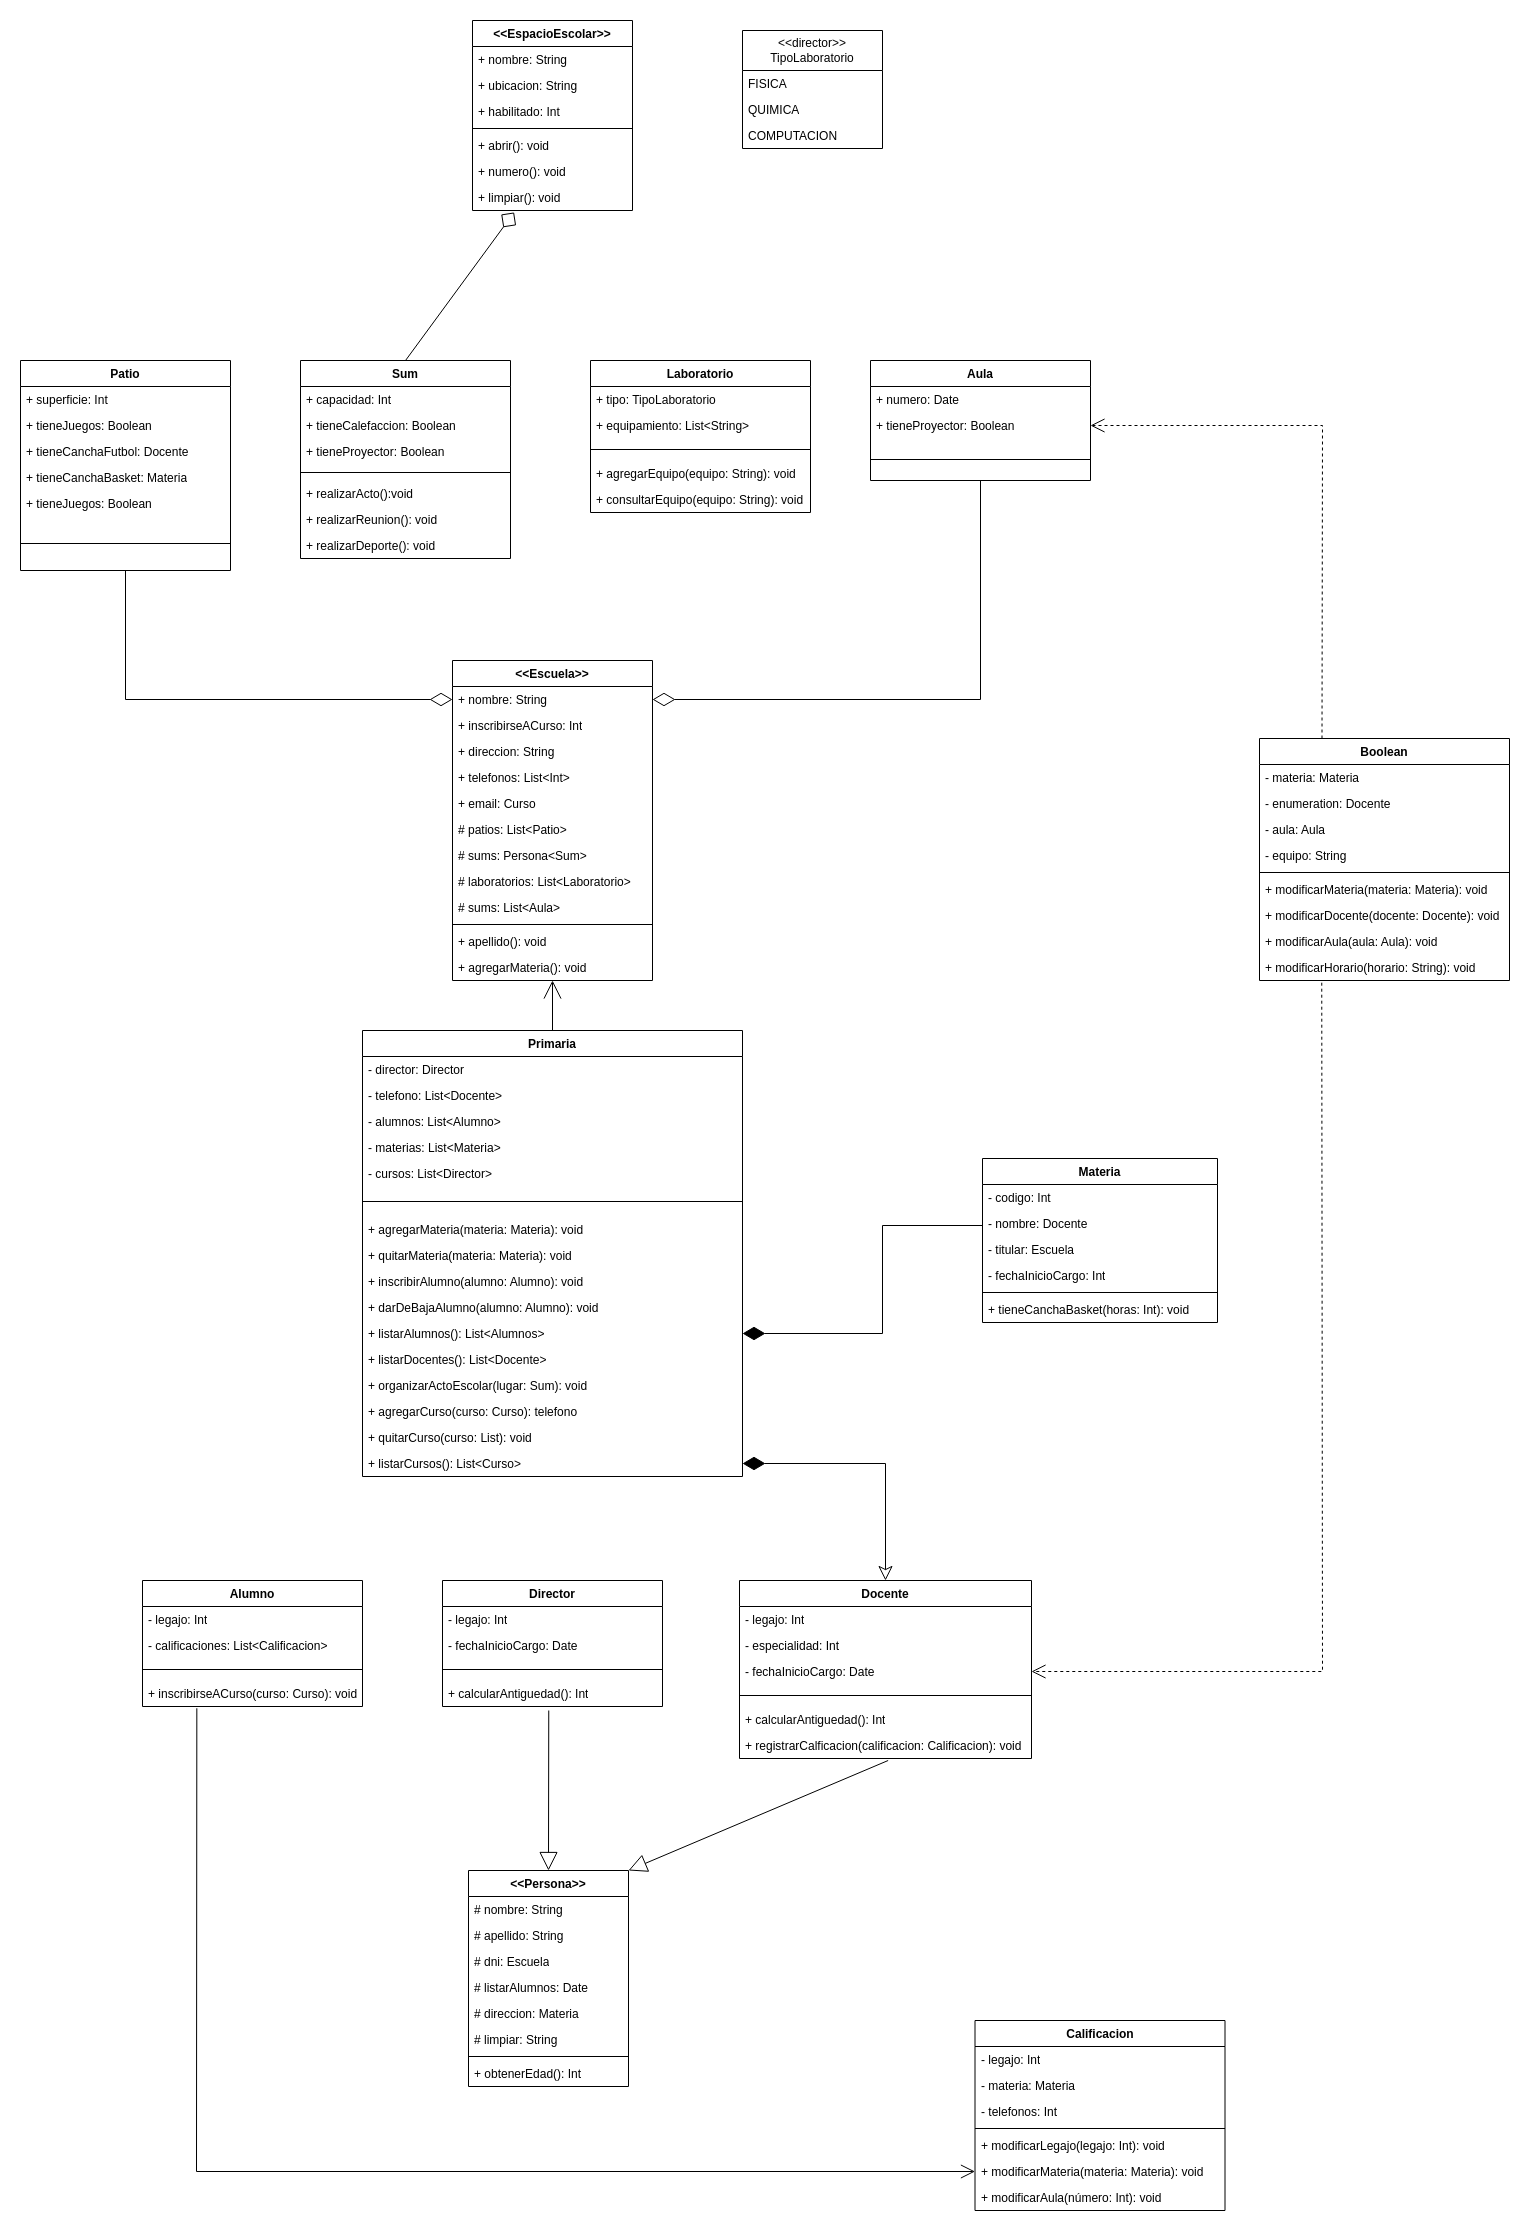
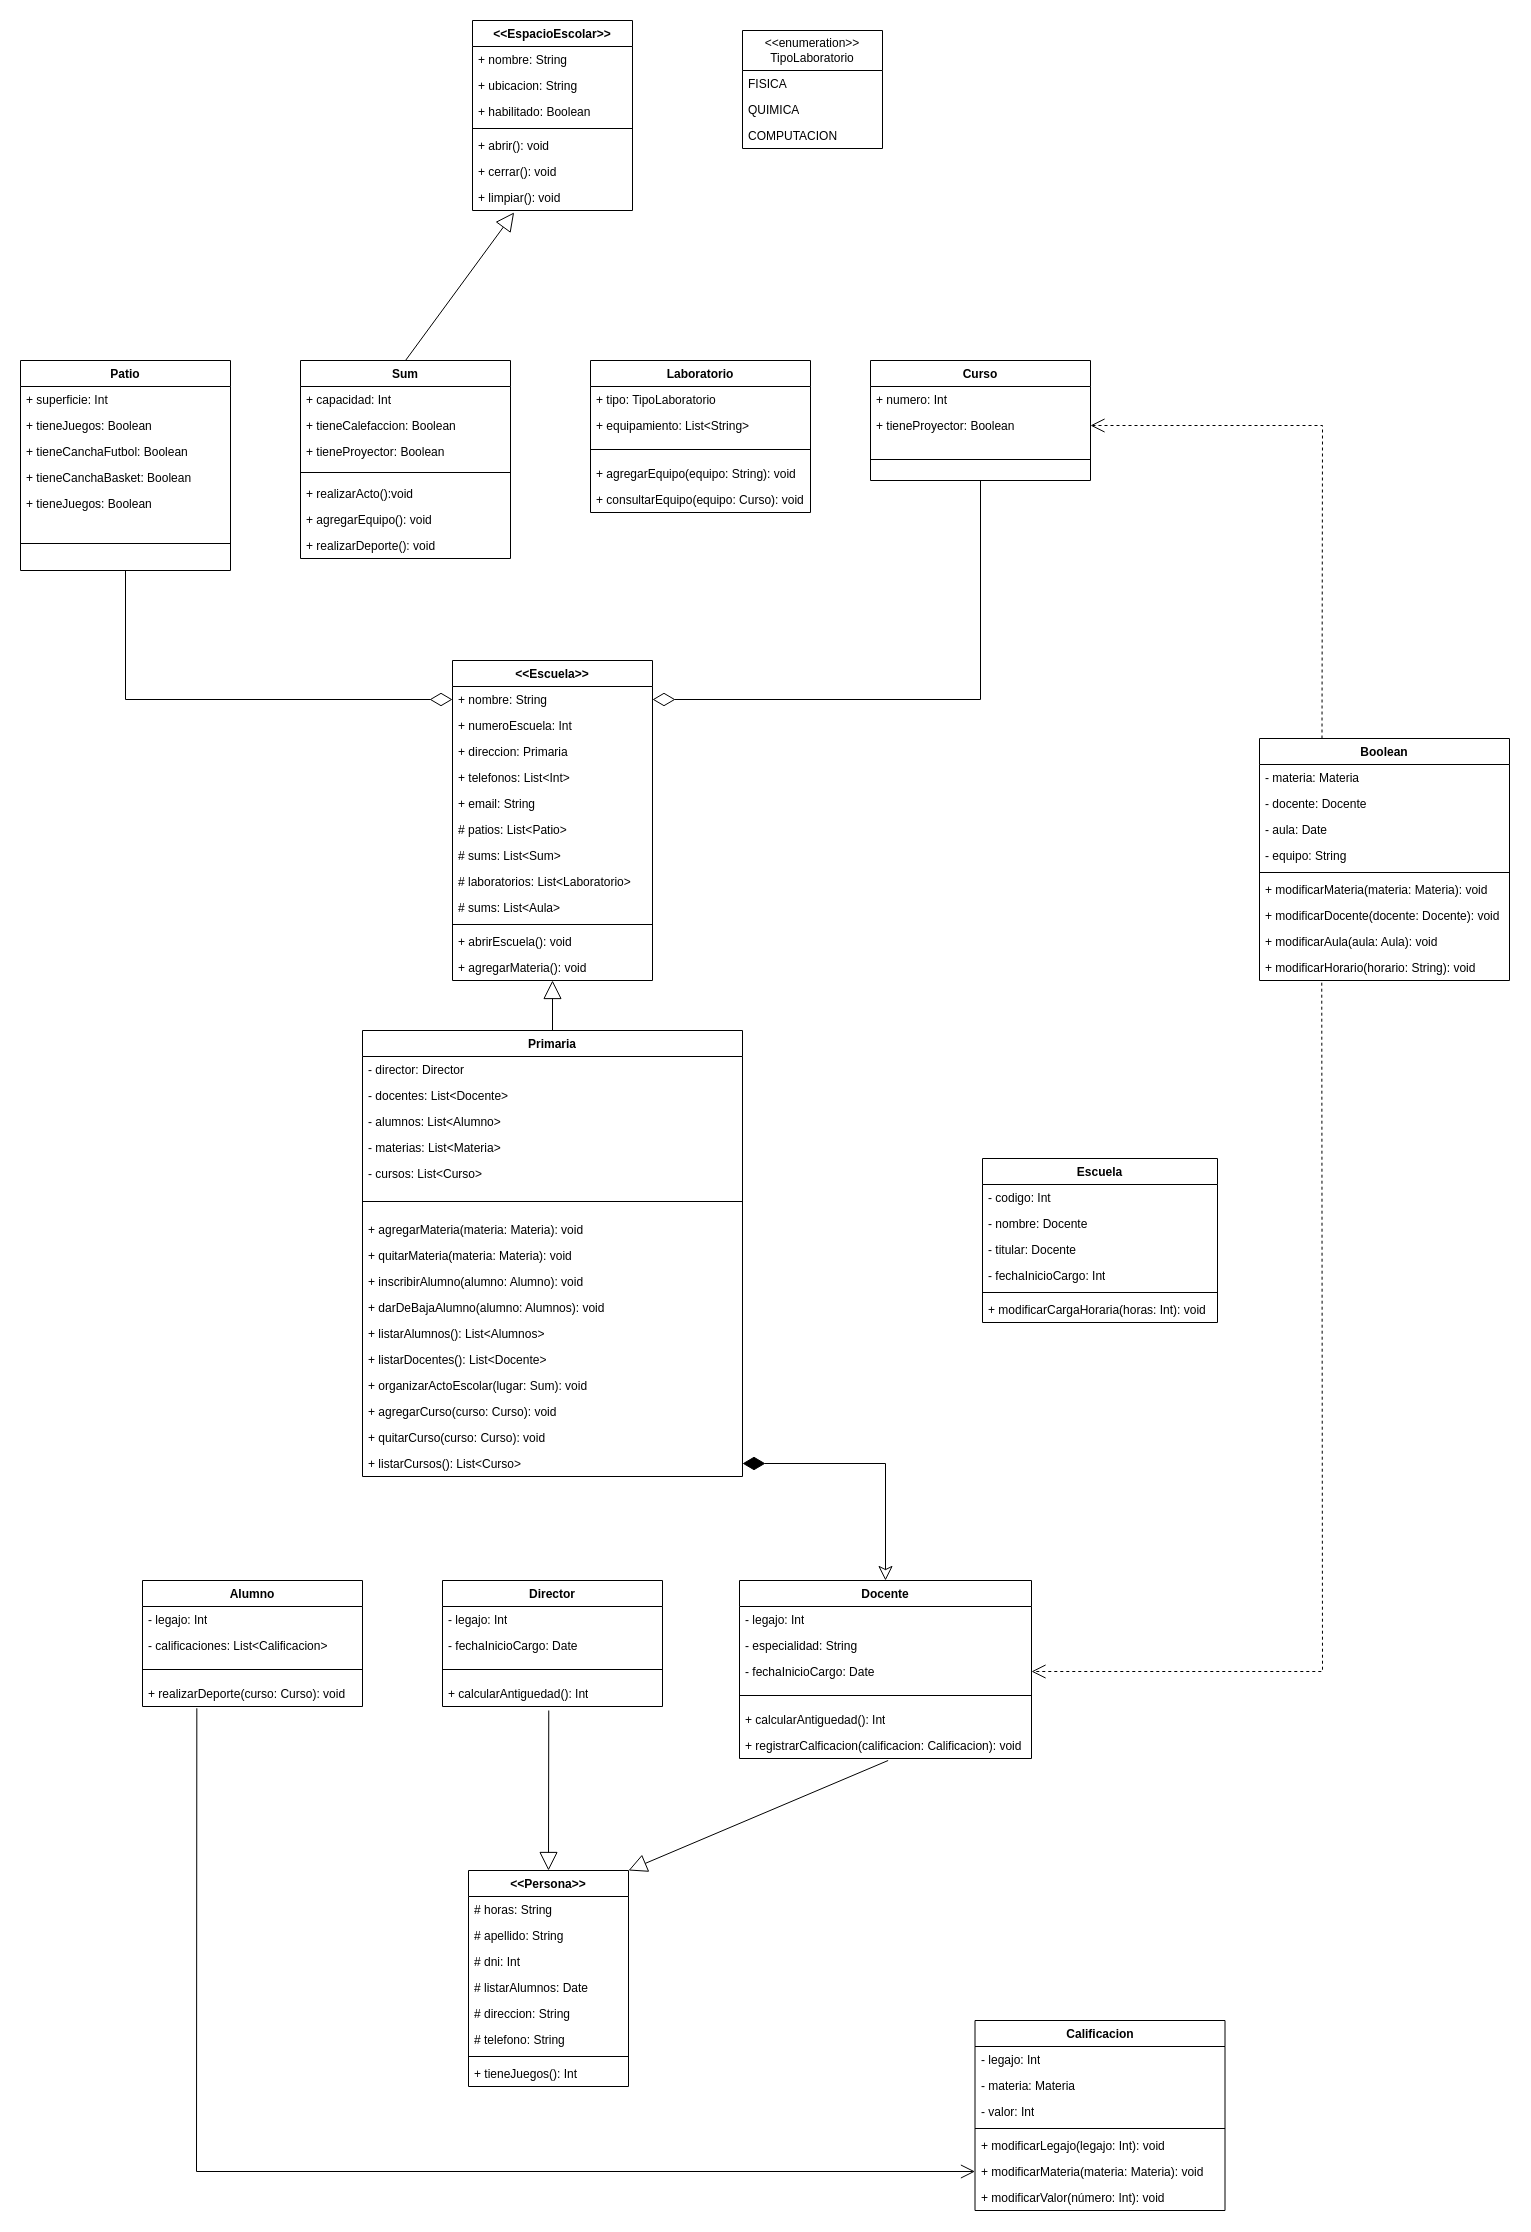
(813, 51) -> (813, 51)
(526, 113) -> (538, 113)
(526, 173) -> (526, 173)
(502, 228) -> (502, 229)
(981, 375) -> (981, 375)
(919, 401) -> (916, 401)
(113, 453) -> (111, 453)
(113, 479) -> (113, 479)
(702, 508) -> (702, 508)
(380, 521) -> (376, 521)
(530, 727) -> (519, 727)
(513, 753) -> (518, 753)
(498, 805) -> (500, 805)
(1333, 805) -> (1321, 805)
(1298, 831) -> (1300, 831)
(521, 857) -> (509, 857)
(508, 943) -> (523, 943)
(553, 992) -> (553, 1000)
(445, 1097) -> (446, 1097)
(1100, 1173) -> (1100, 1173)
(441, 1175) -> (433, 1175)
(1040, 1251) -> (1041, 1251)
(883, 1290) -> none
(486, 1309) -> (489, 1309)
(1101, 1318) -> (1101, 1318)
(487, 1413) -> (473, 1413)
(464, 1439) -> (468, 1439)
(800, 1647) -> (809, 1647)
(254, 1702) -> (254, 1702)
(522, 1911) -> (519, 1911)
(514, 1963) -> (502, 1963)
(532, 2015) -> (529, 2015)
(521, 2041) -> (527, 2041)
(537, 2075) -> (535, 2075)
(1029, 2113) -> (1016, 2113)
(1082, 2199) -> (1085, 2199)
